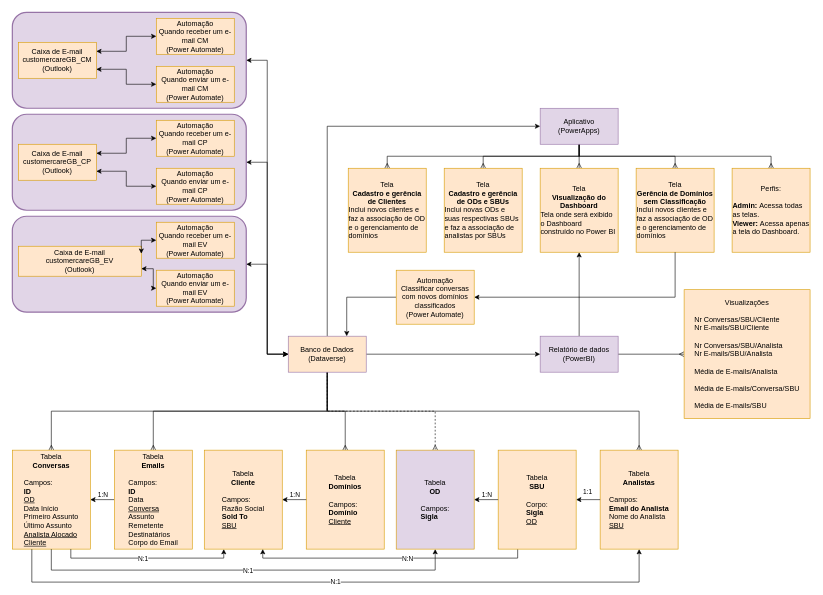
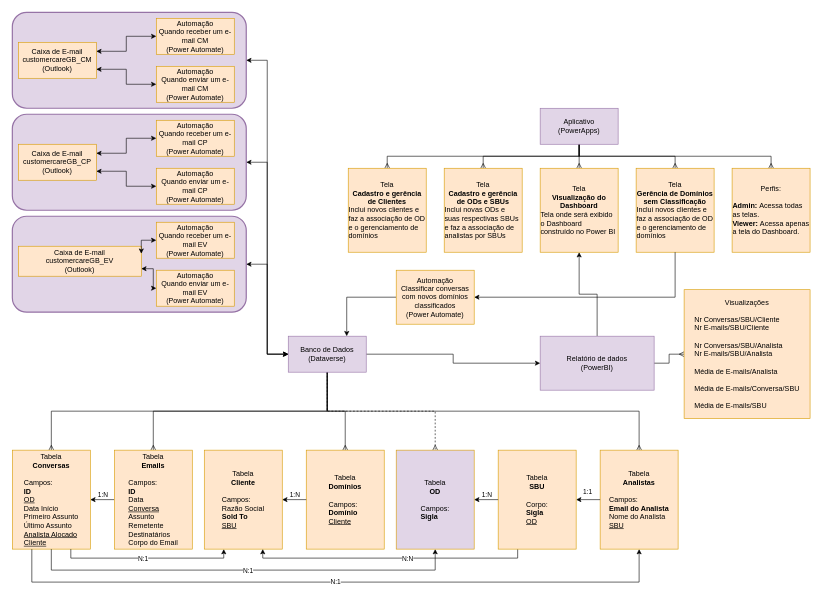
(327, 126) -> none
(327, 354) -> (327, 354)
(579, 354) -> (597, 363)
